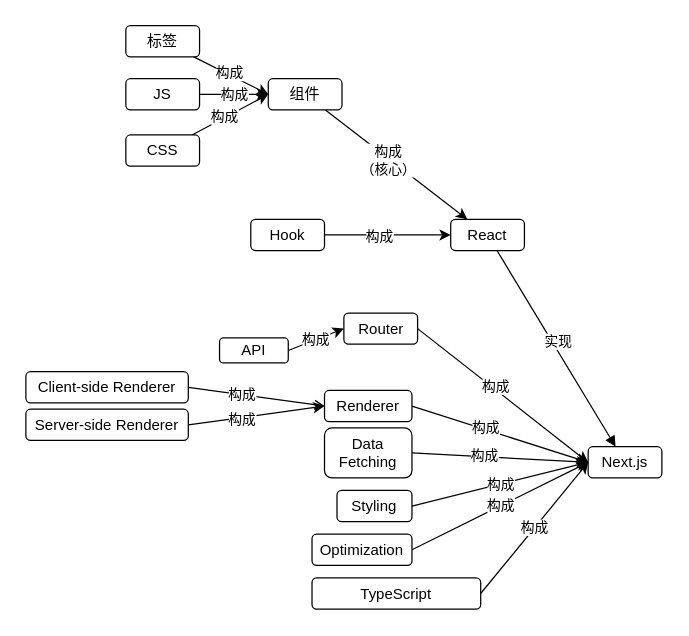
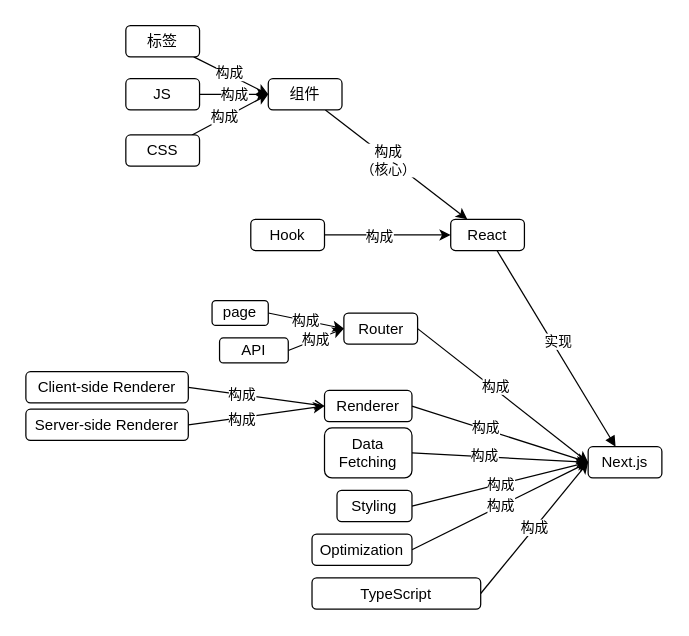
none -> (240, 313)
none -> (302, 320)
